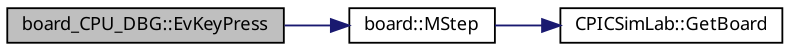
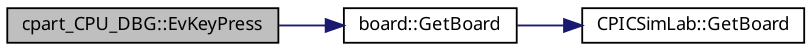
(146, 25) -> (143, 25)
(422, 25) -> (430, 25)
